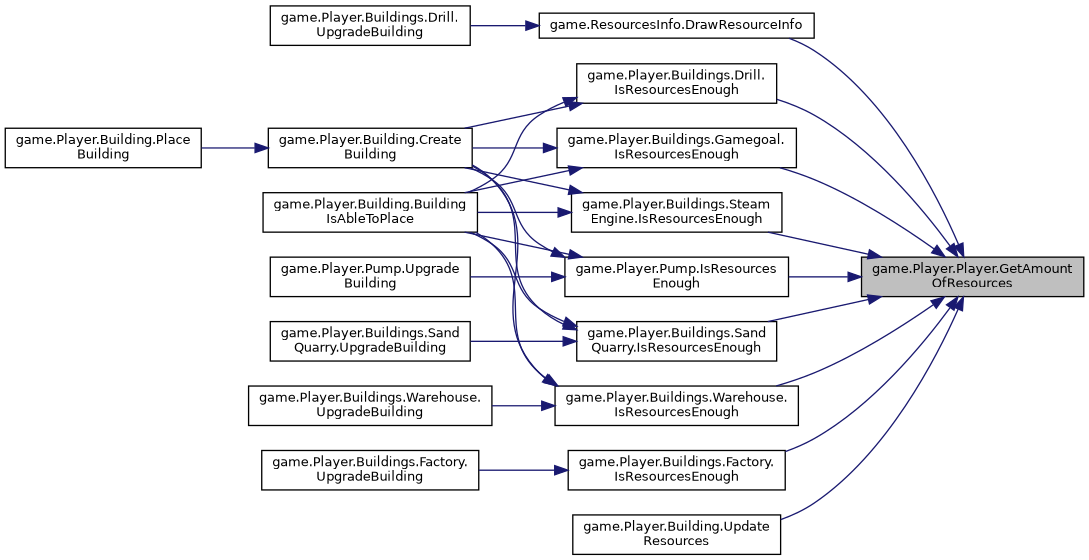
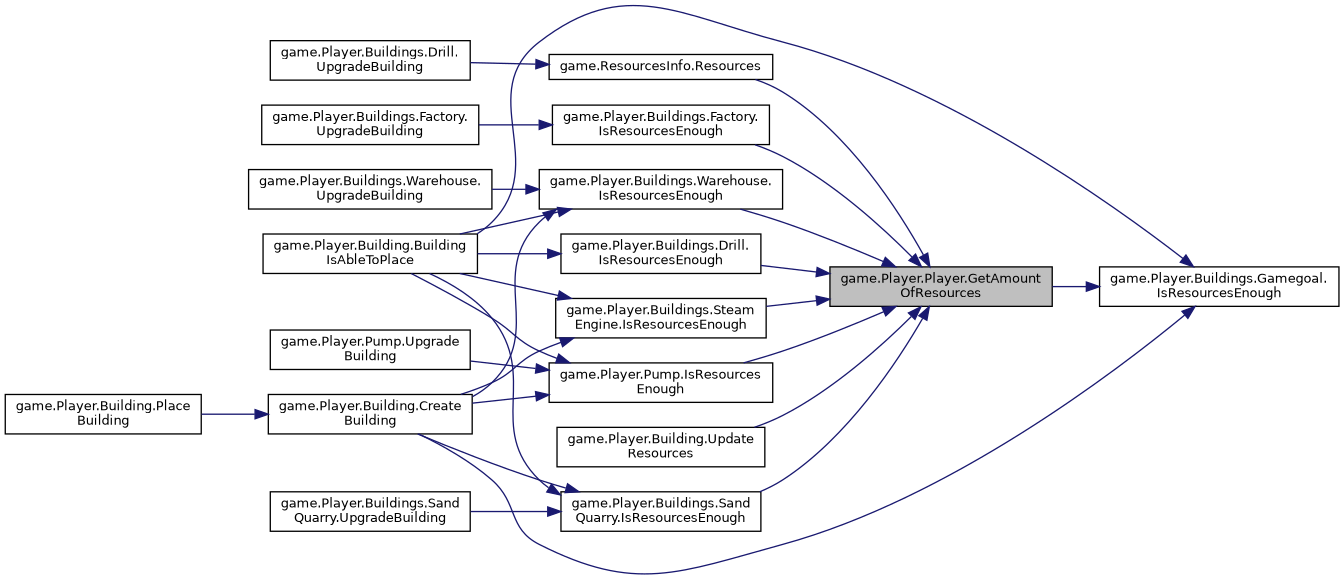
(677, 26) -> (661, 67)
(517, 117) -> none
(860, 202) -> (1069, 287)
